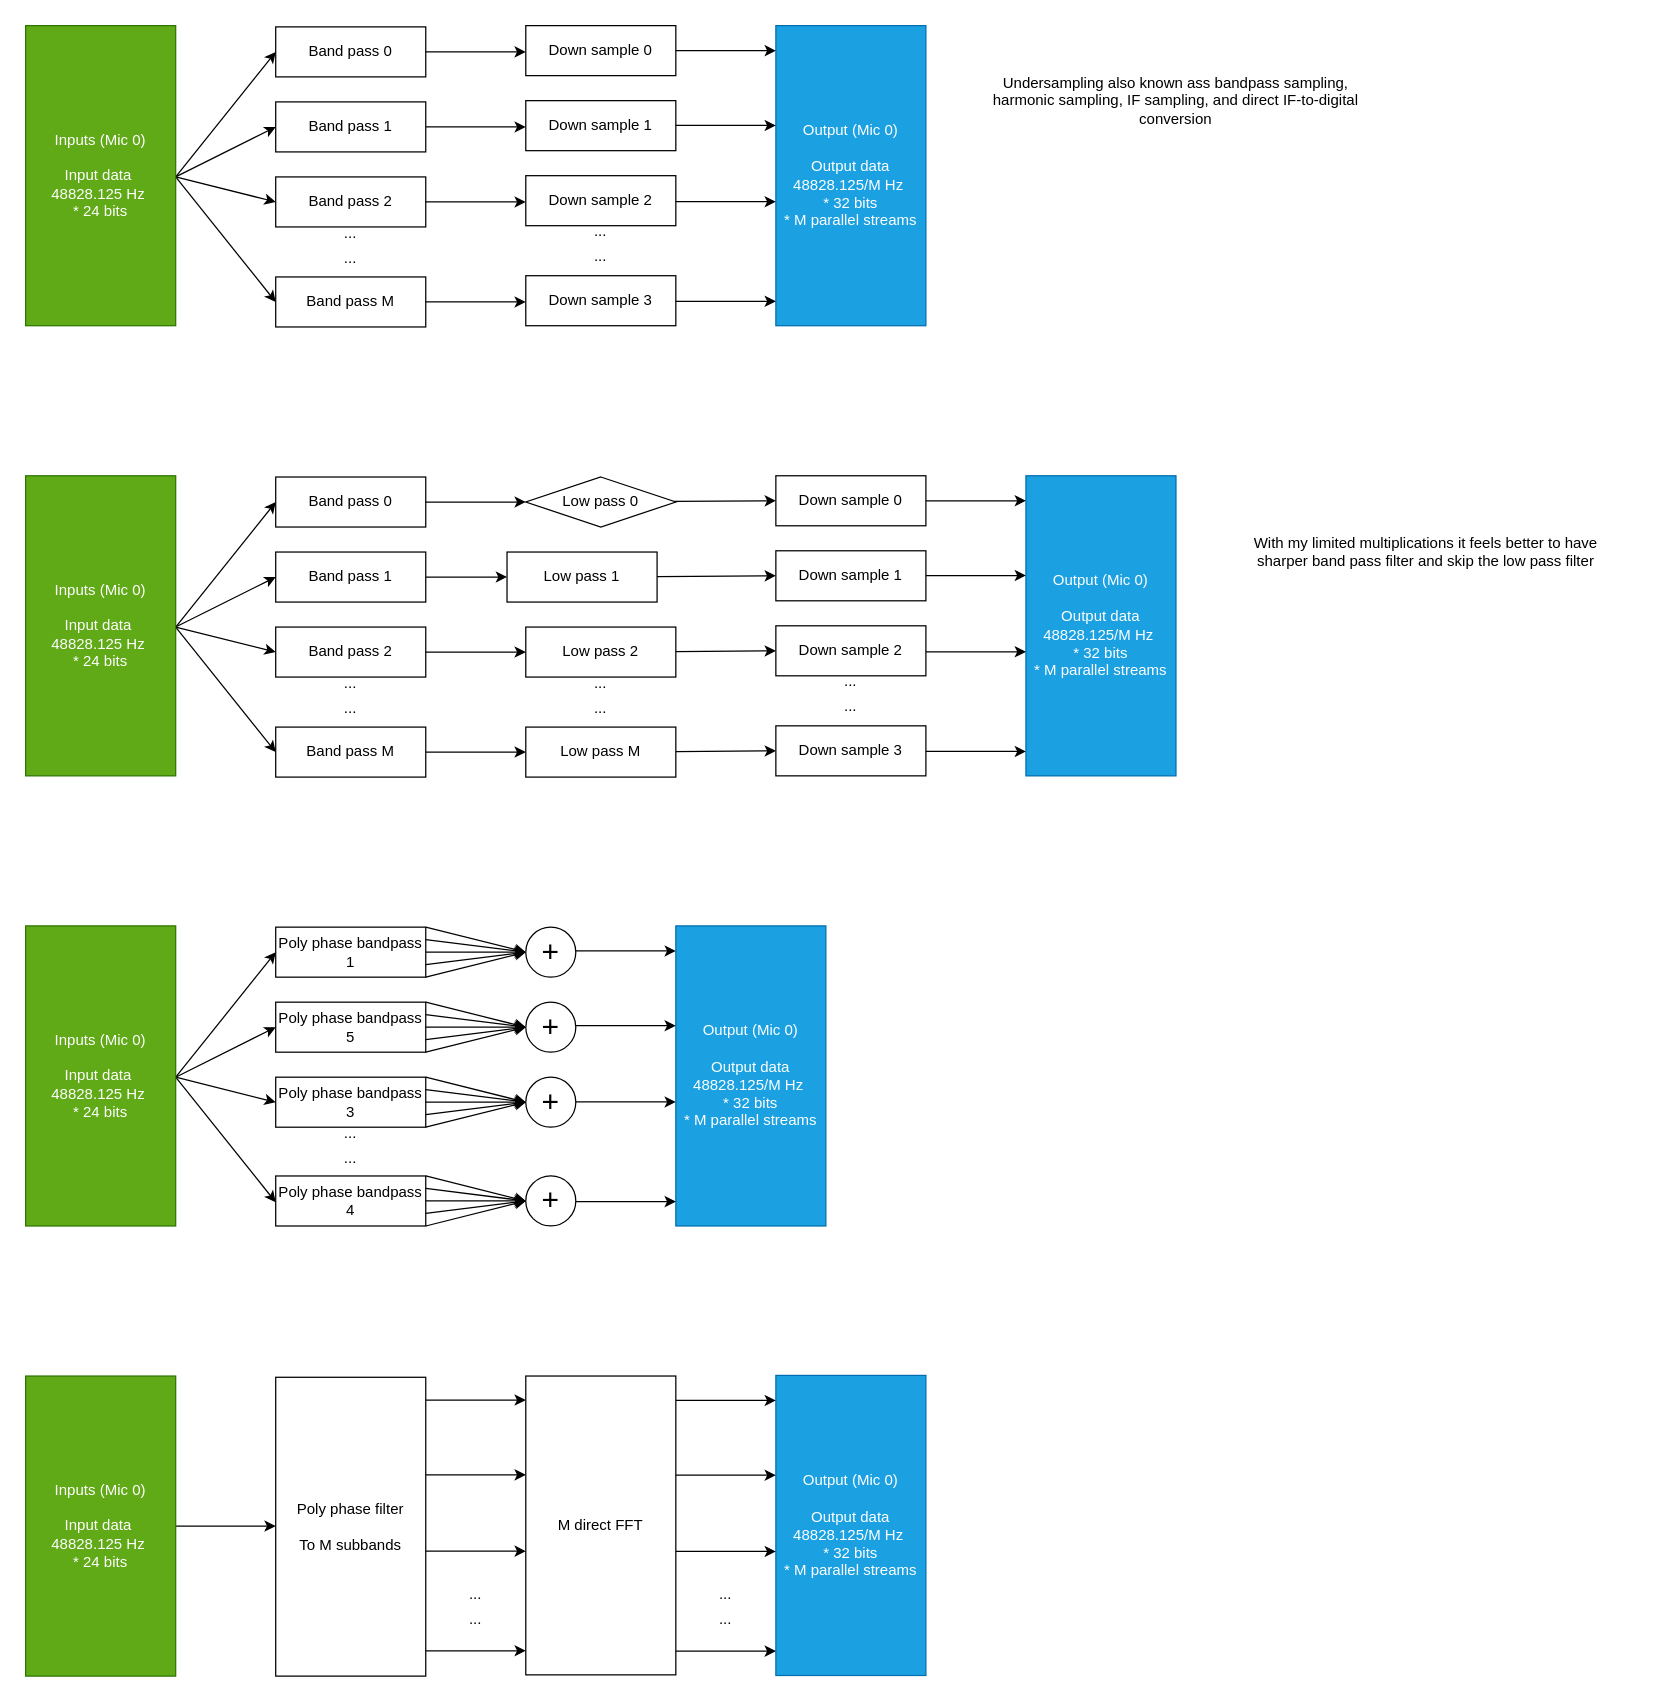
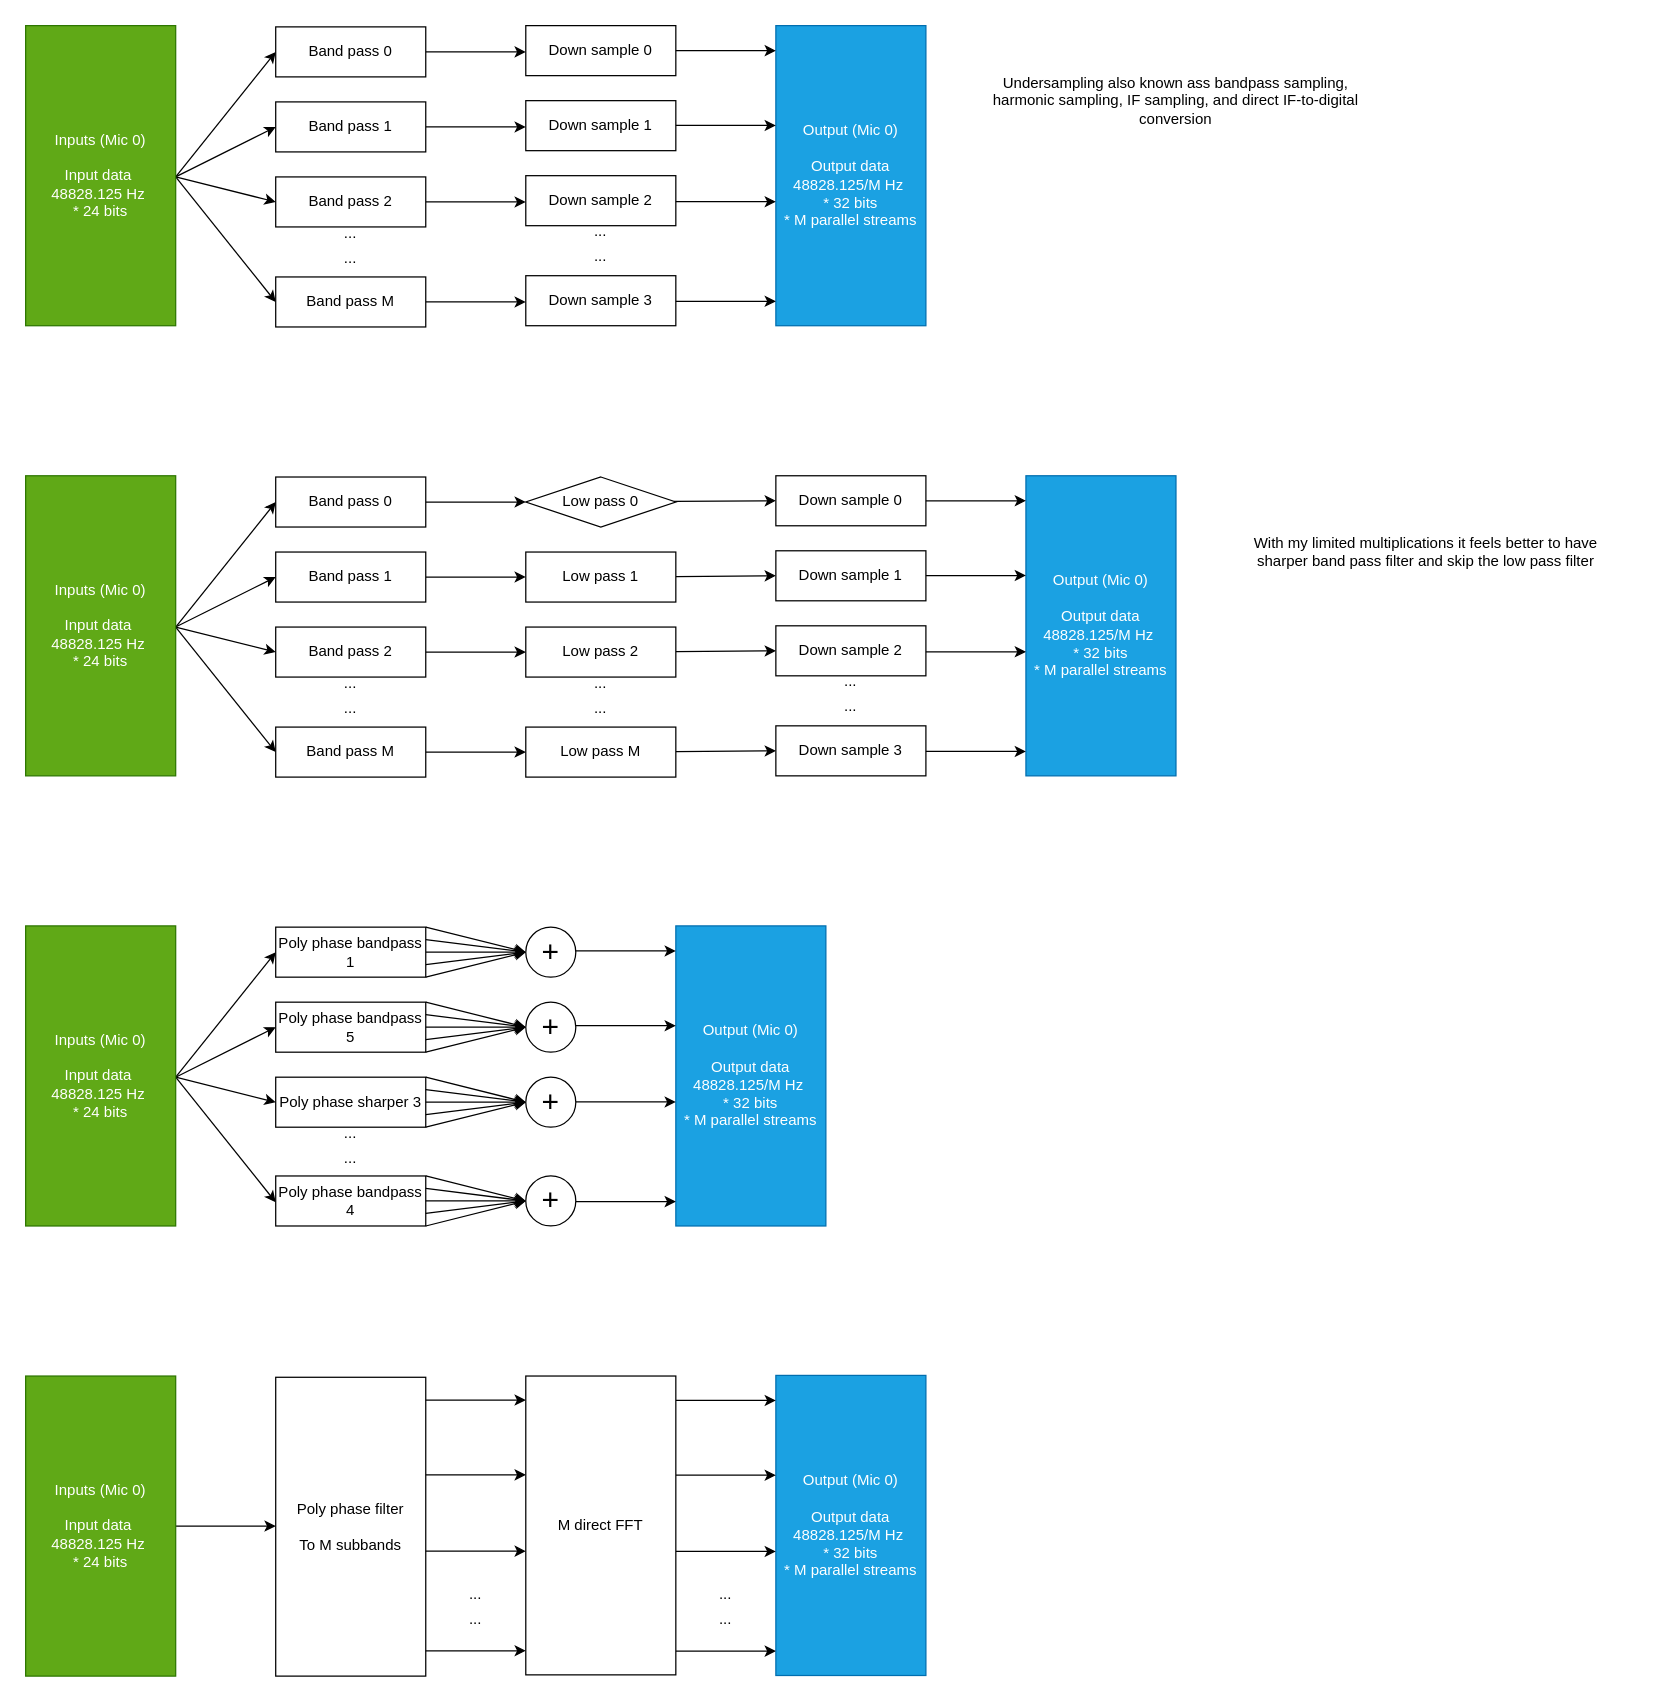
(582, 577) -> (601, 577)
(351, 1102) -> (351, 1102)
